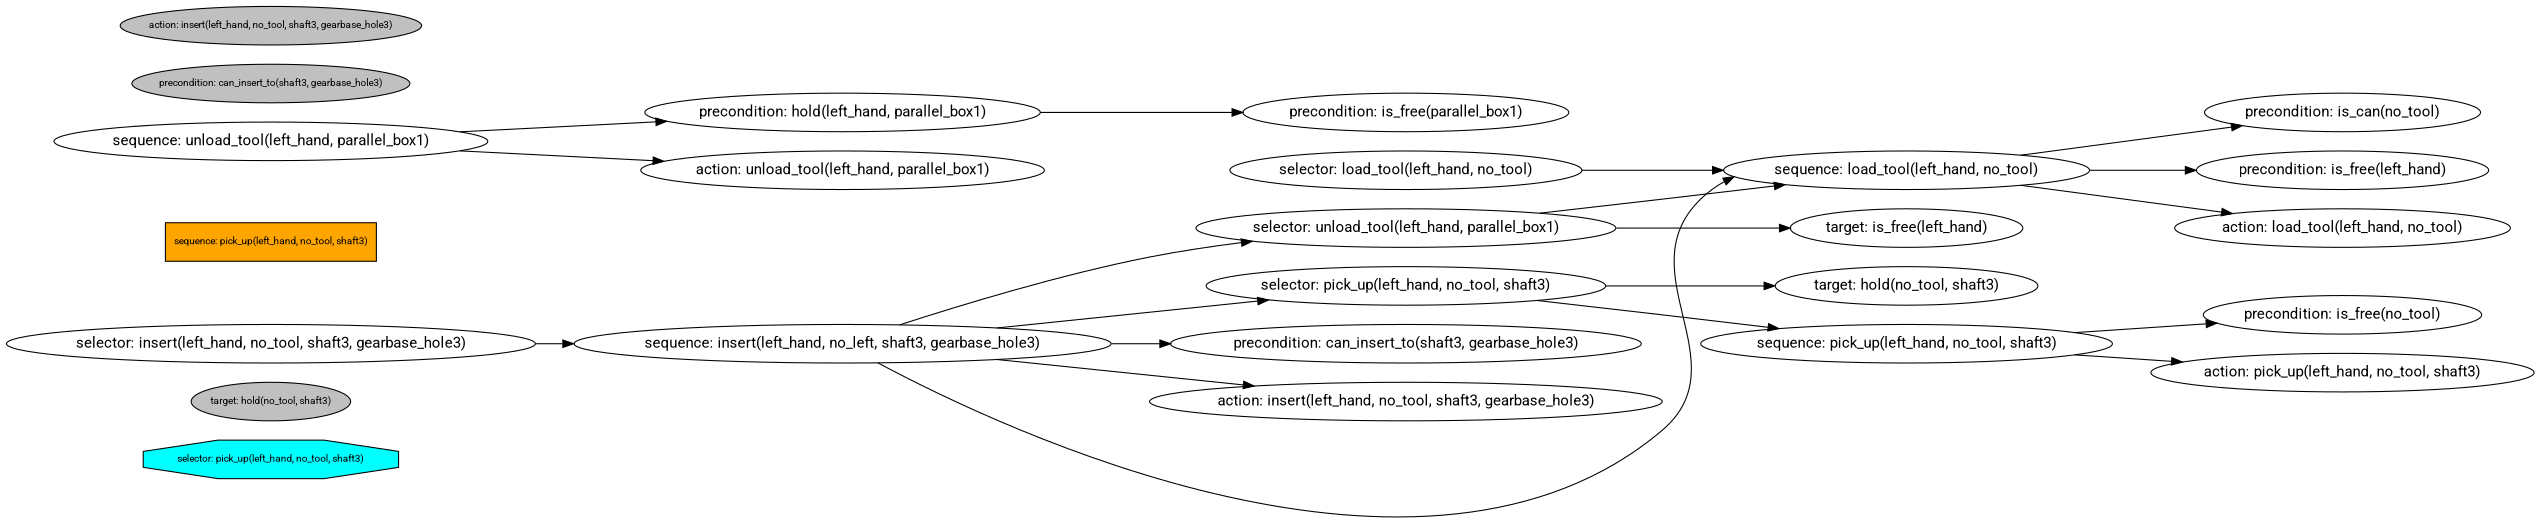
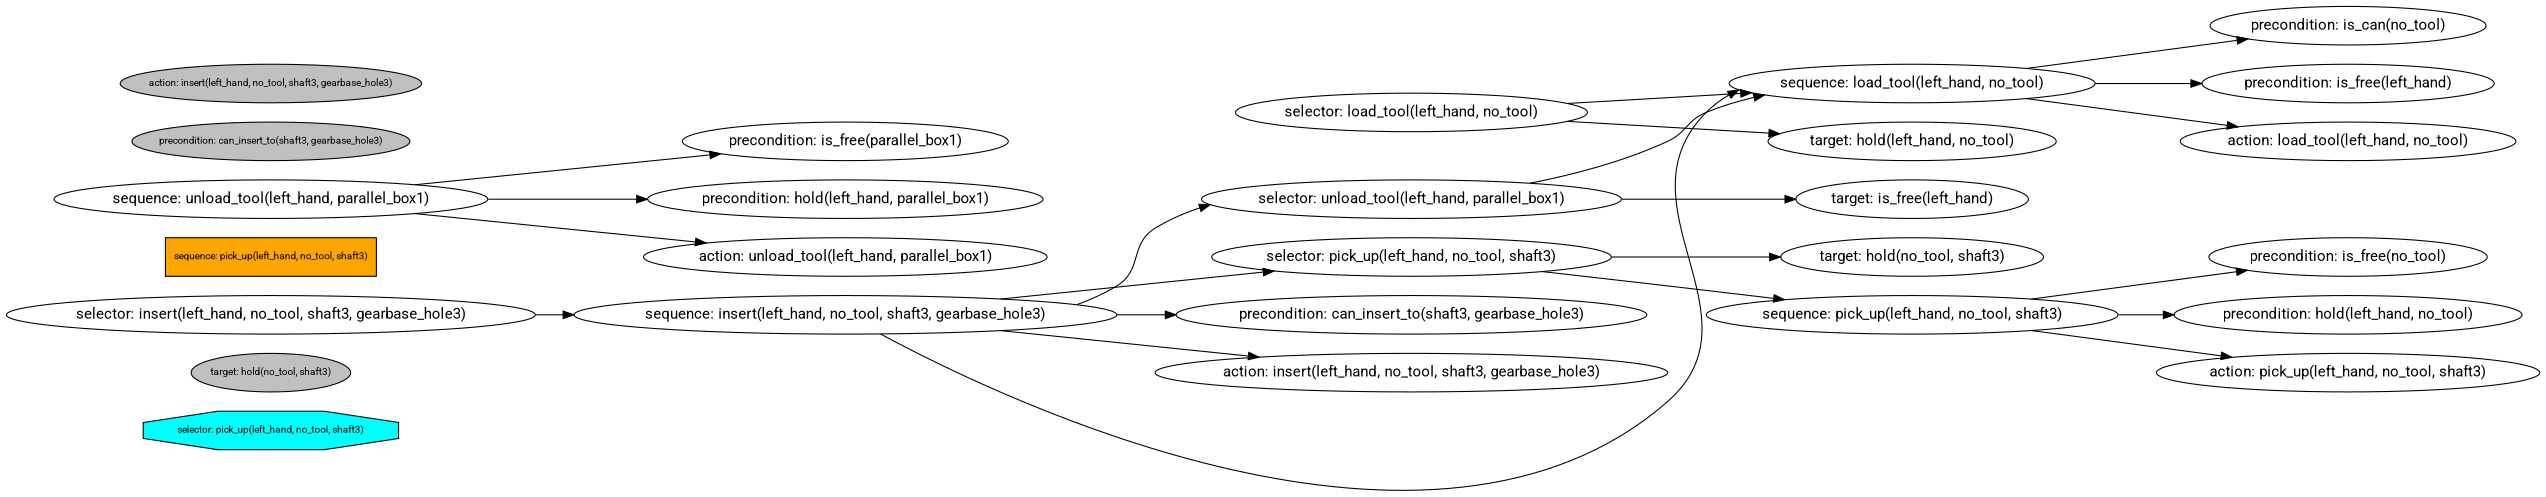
(1136, 112) -> (562, 170)
none -> (1912, 141)
none -> (2348, 315)
(843, 344) -> (845, 315)
